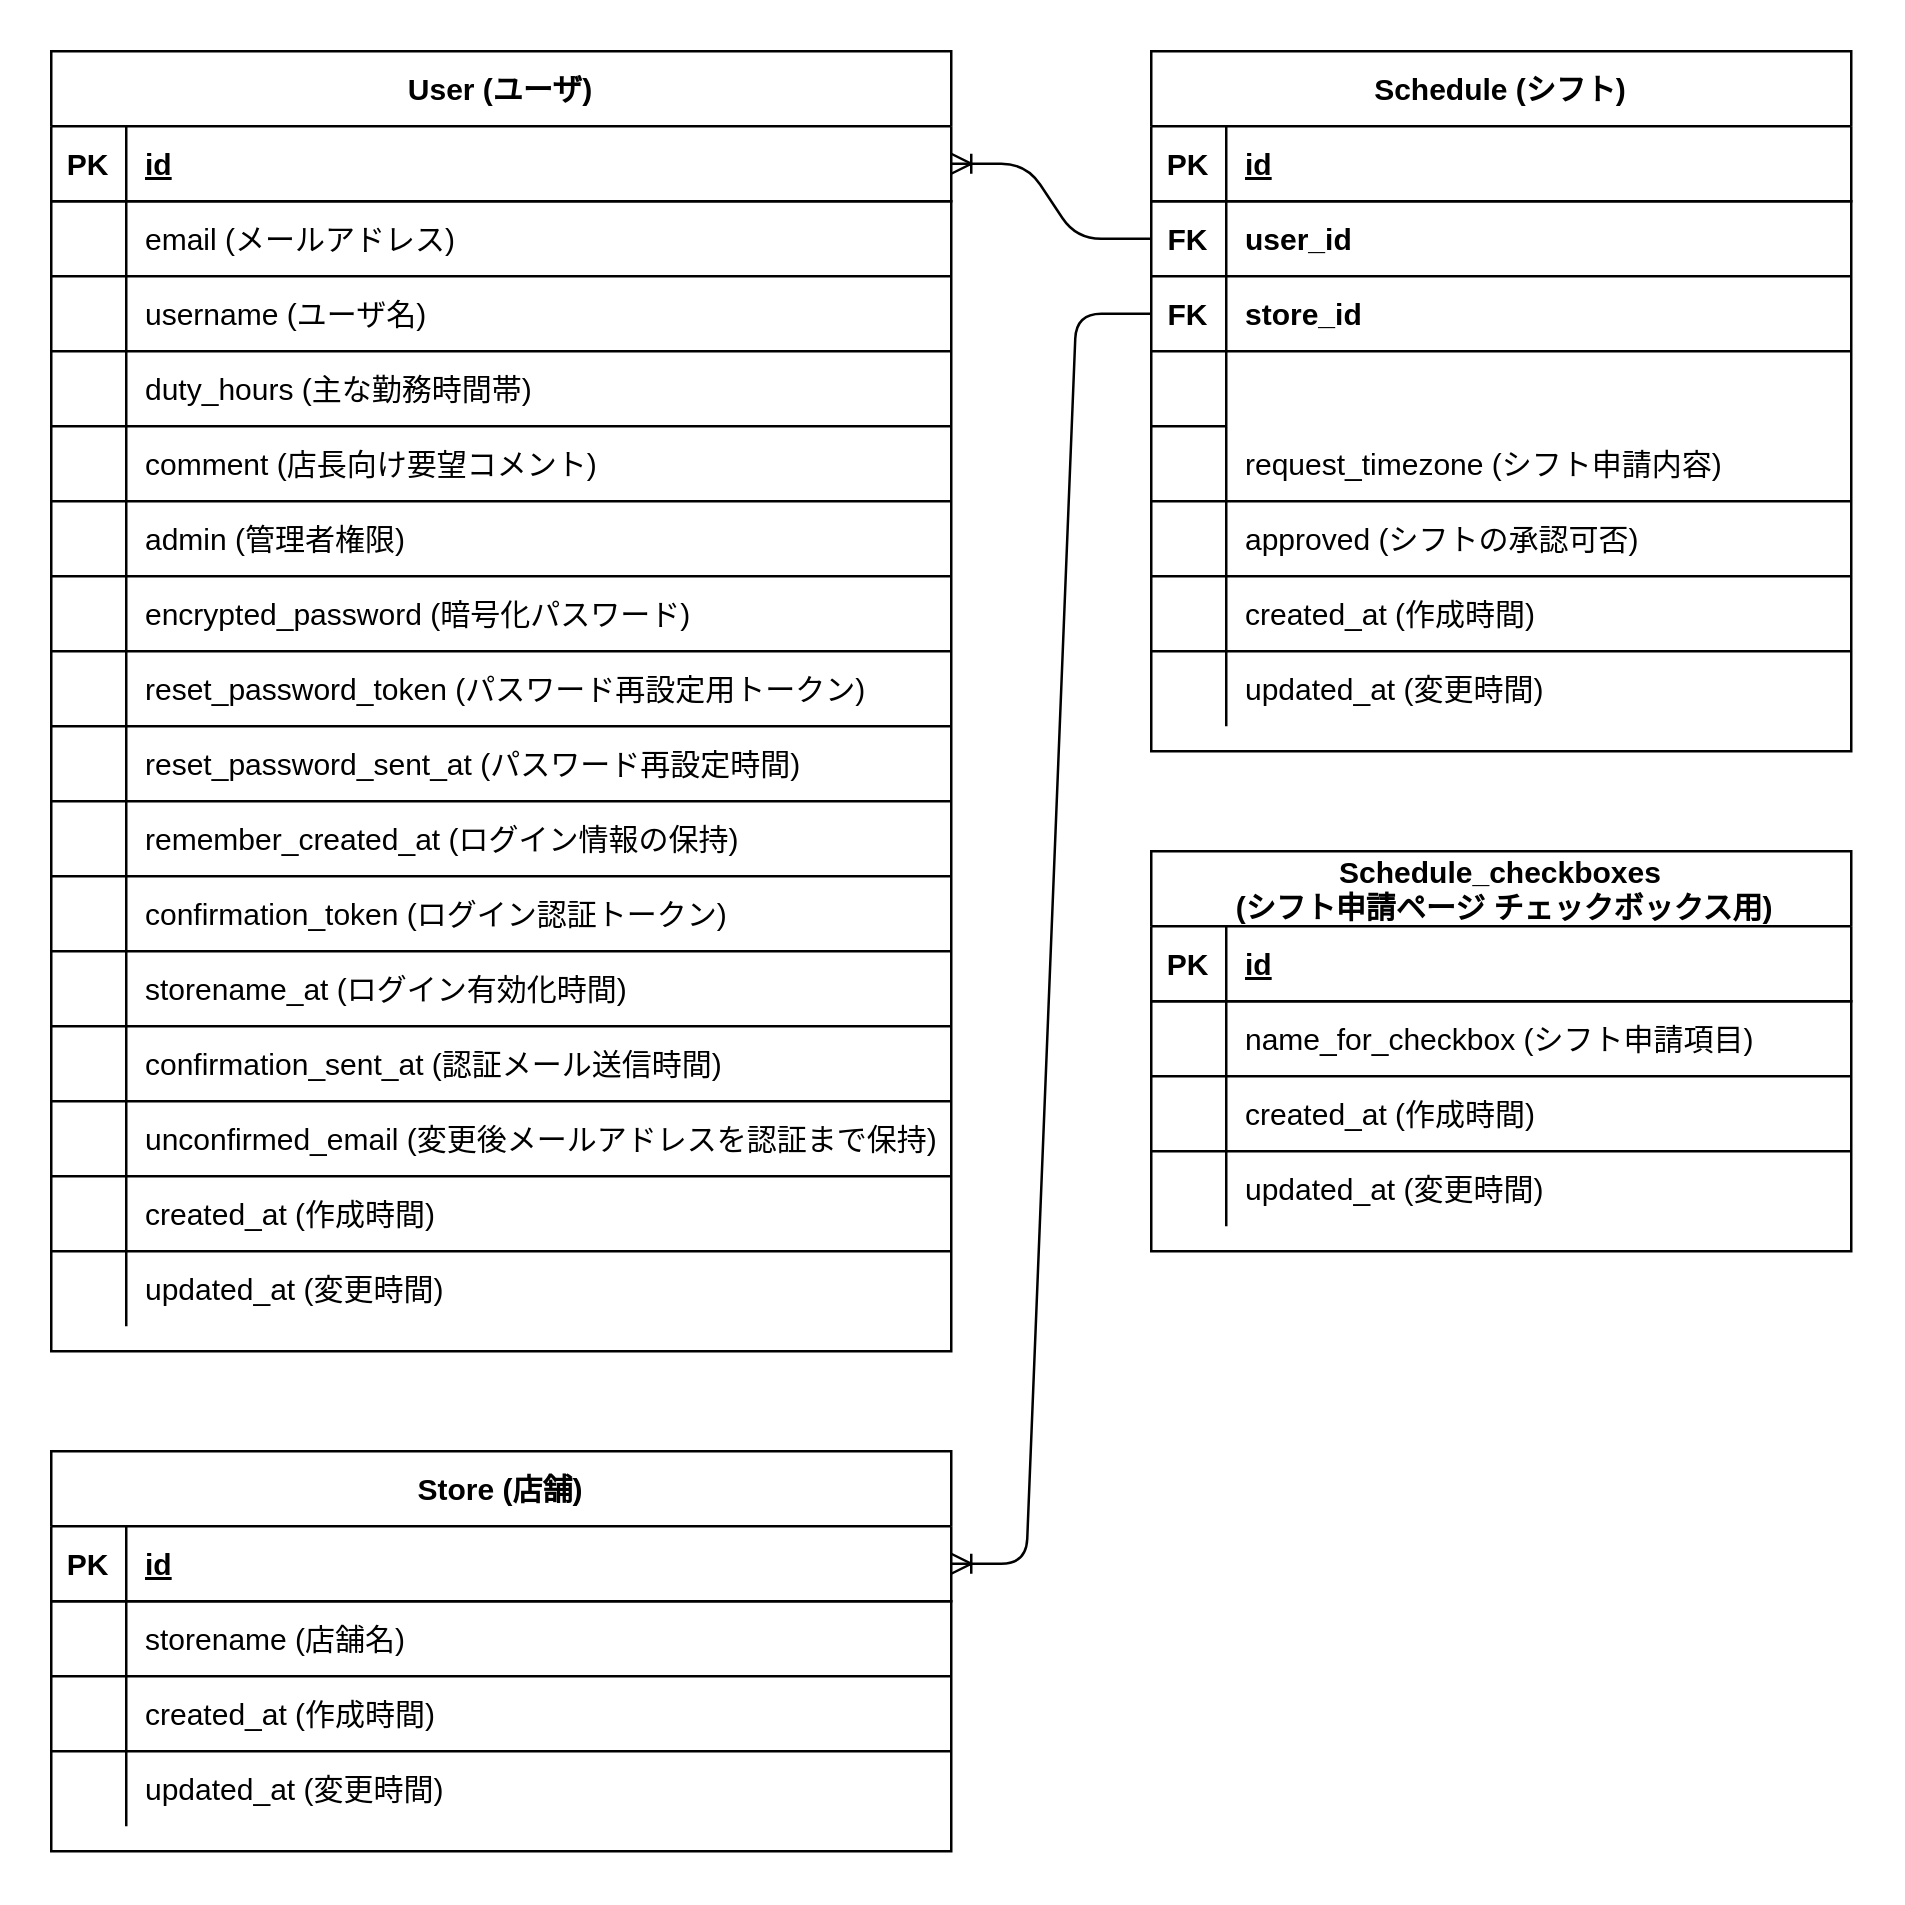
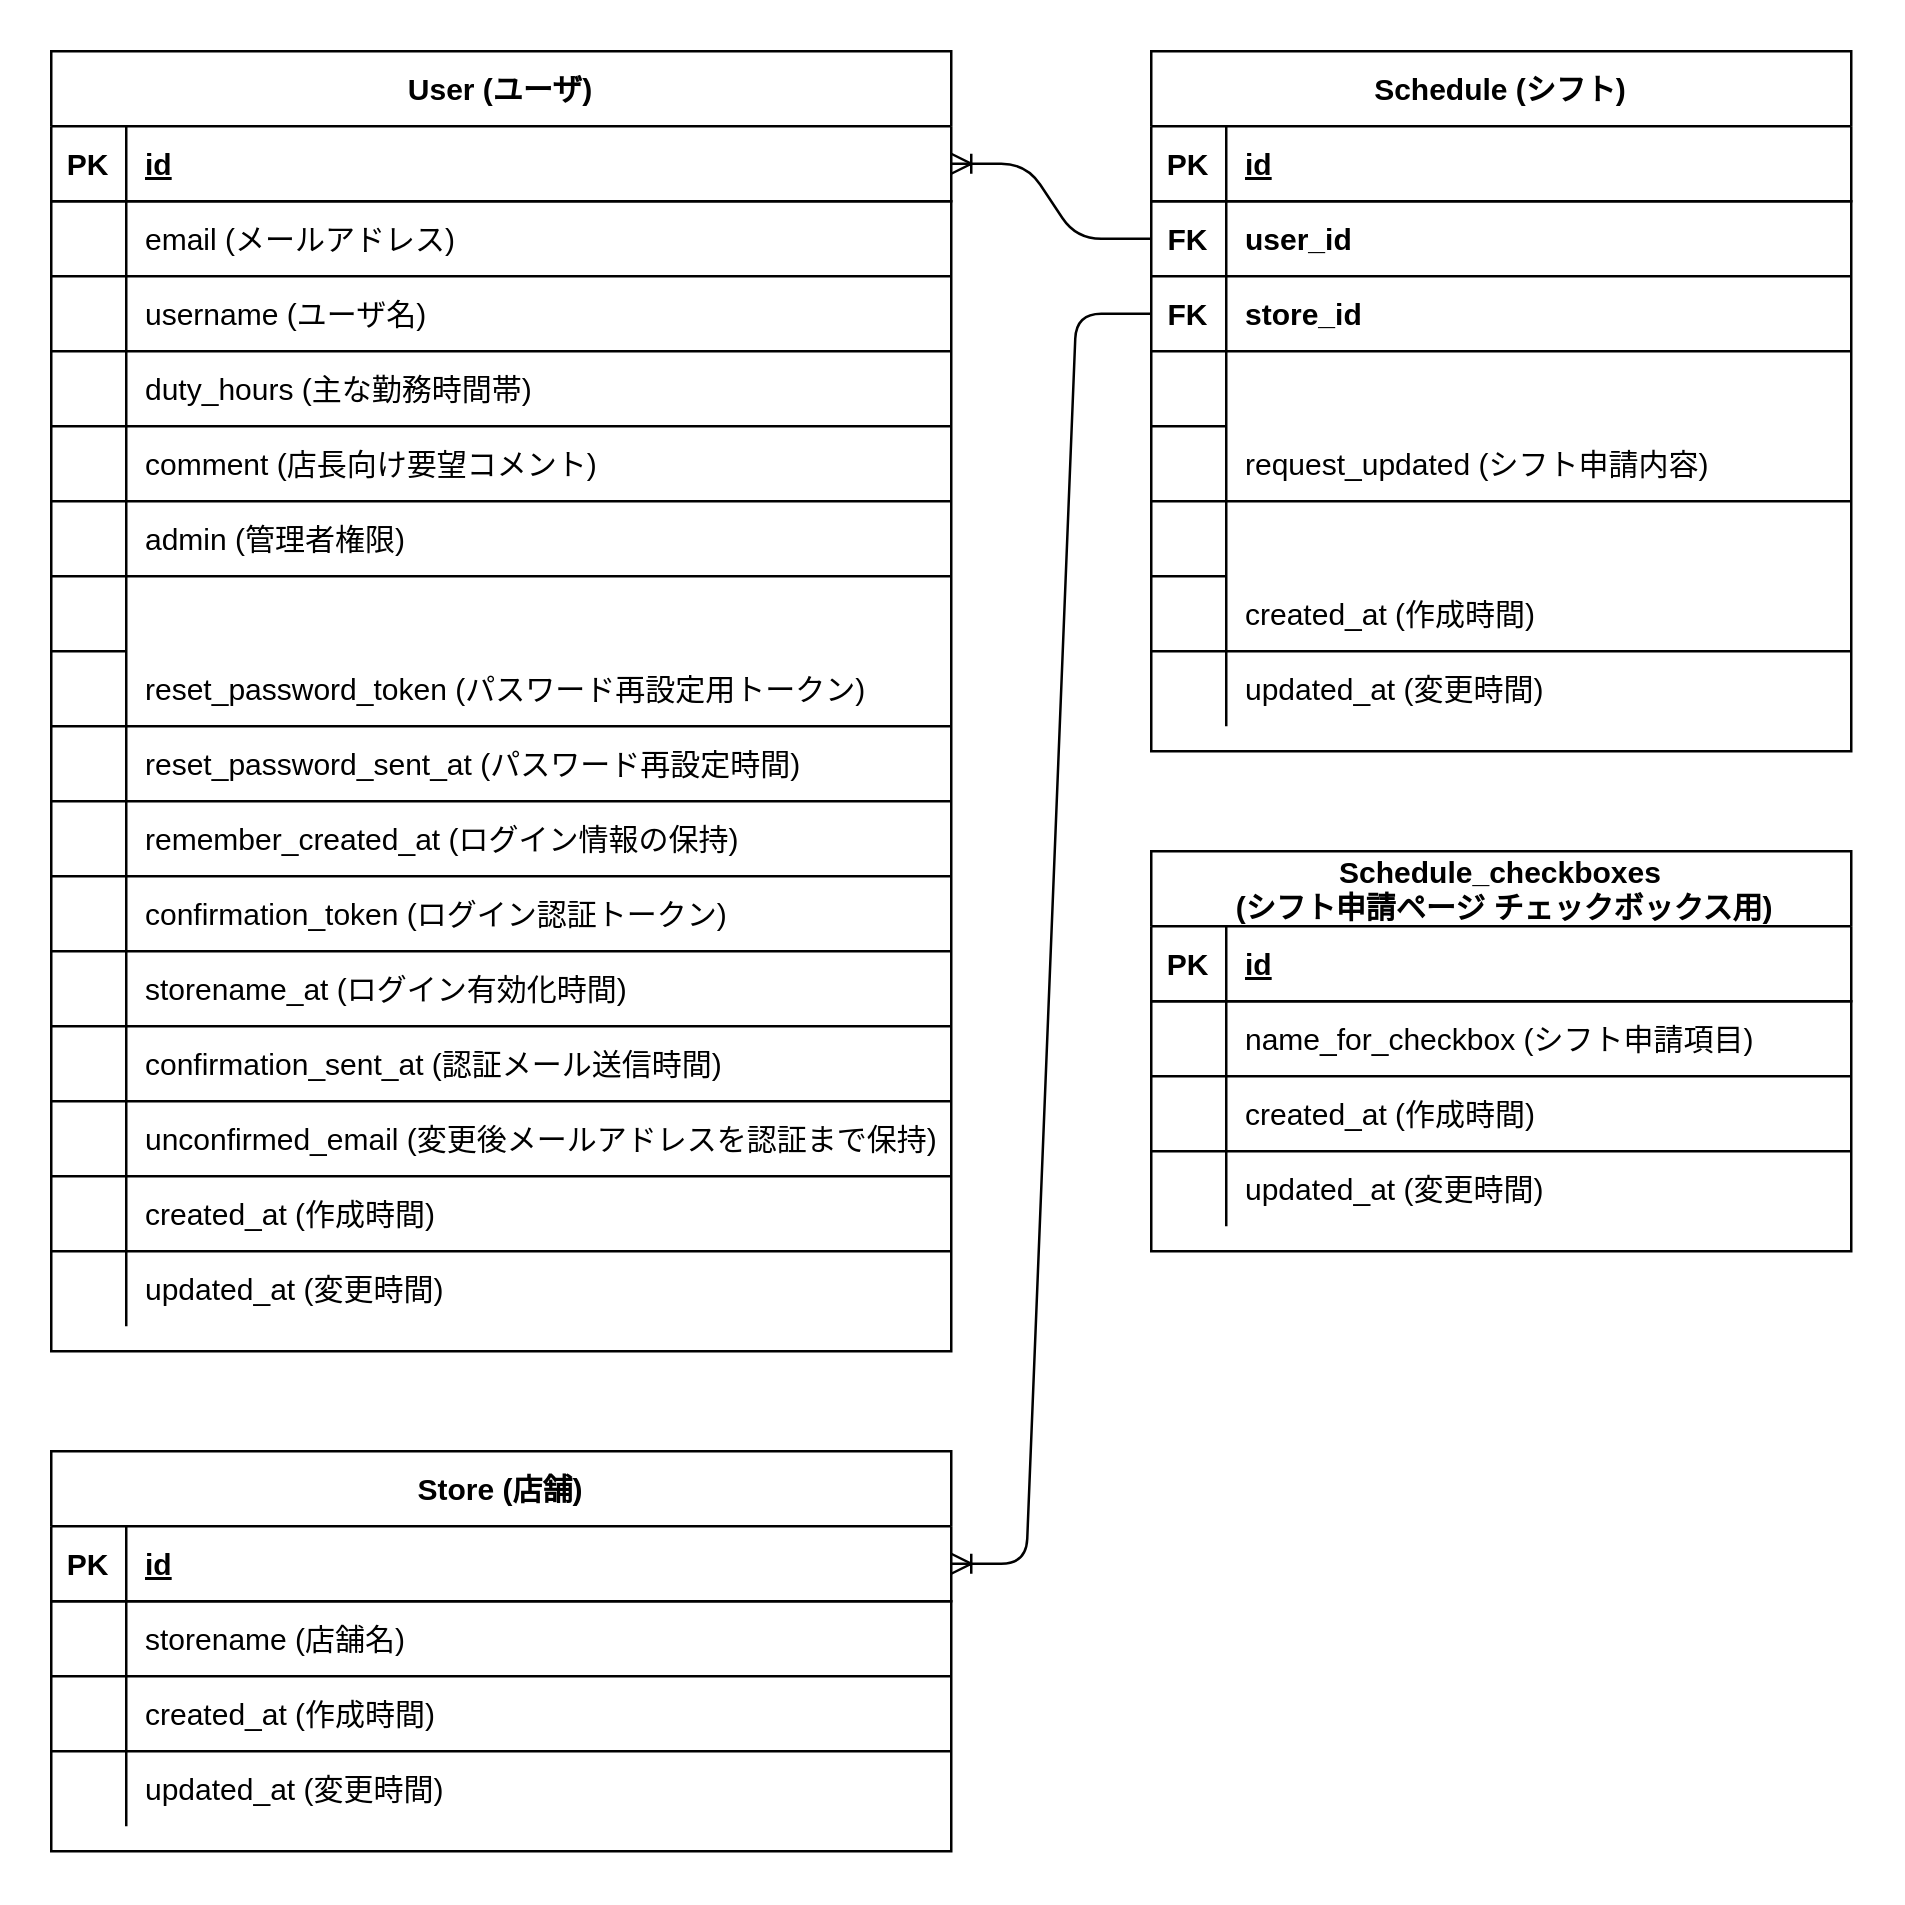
(1502, 465) -> (1497, 465)
(1539, 539) -> none
(539, 614) -> none
